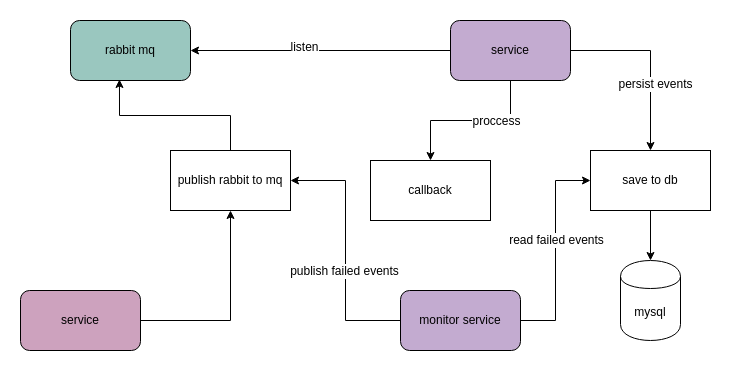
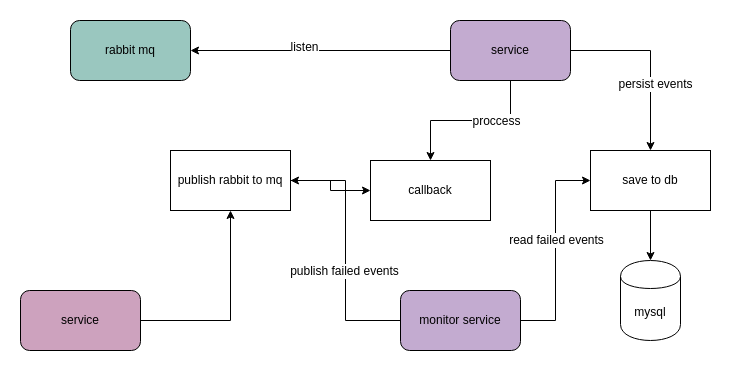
(179, 116) -> (343, 191)
